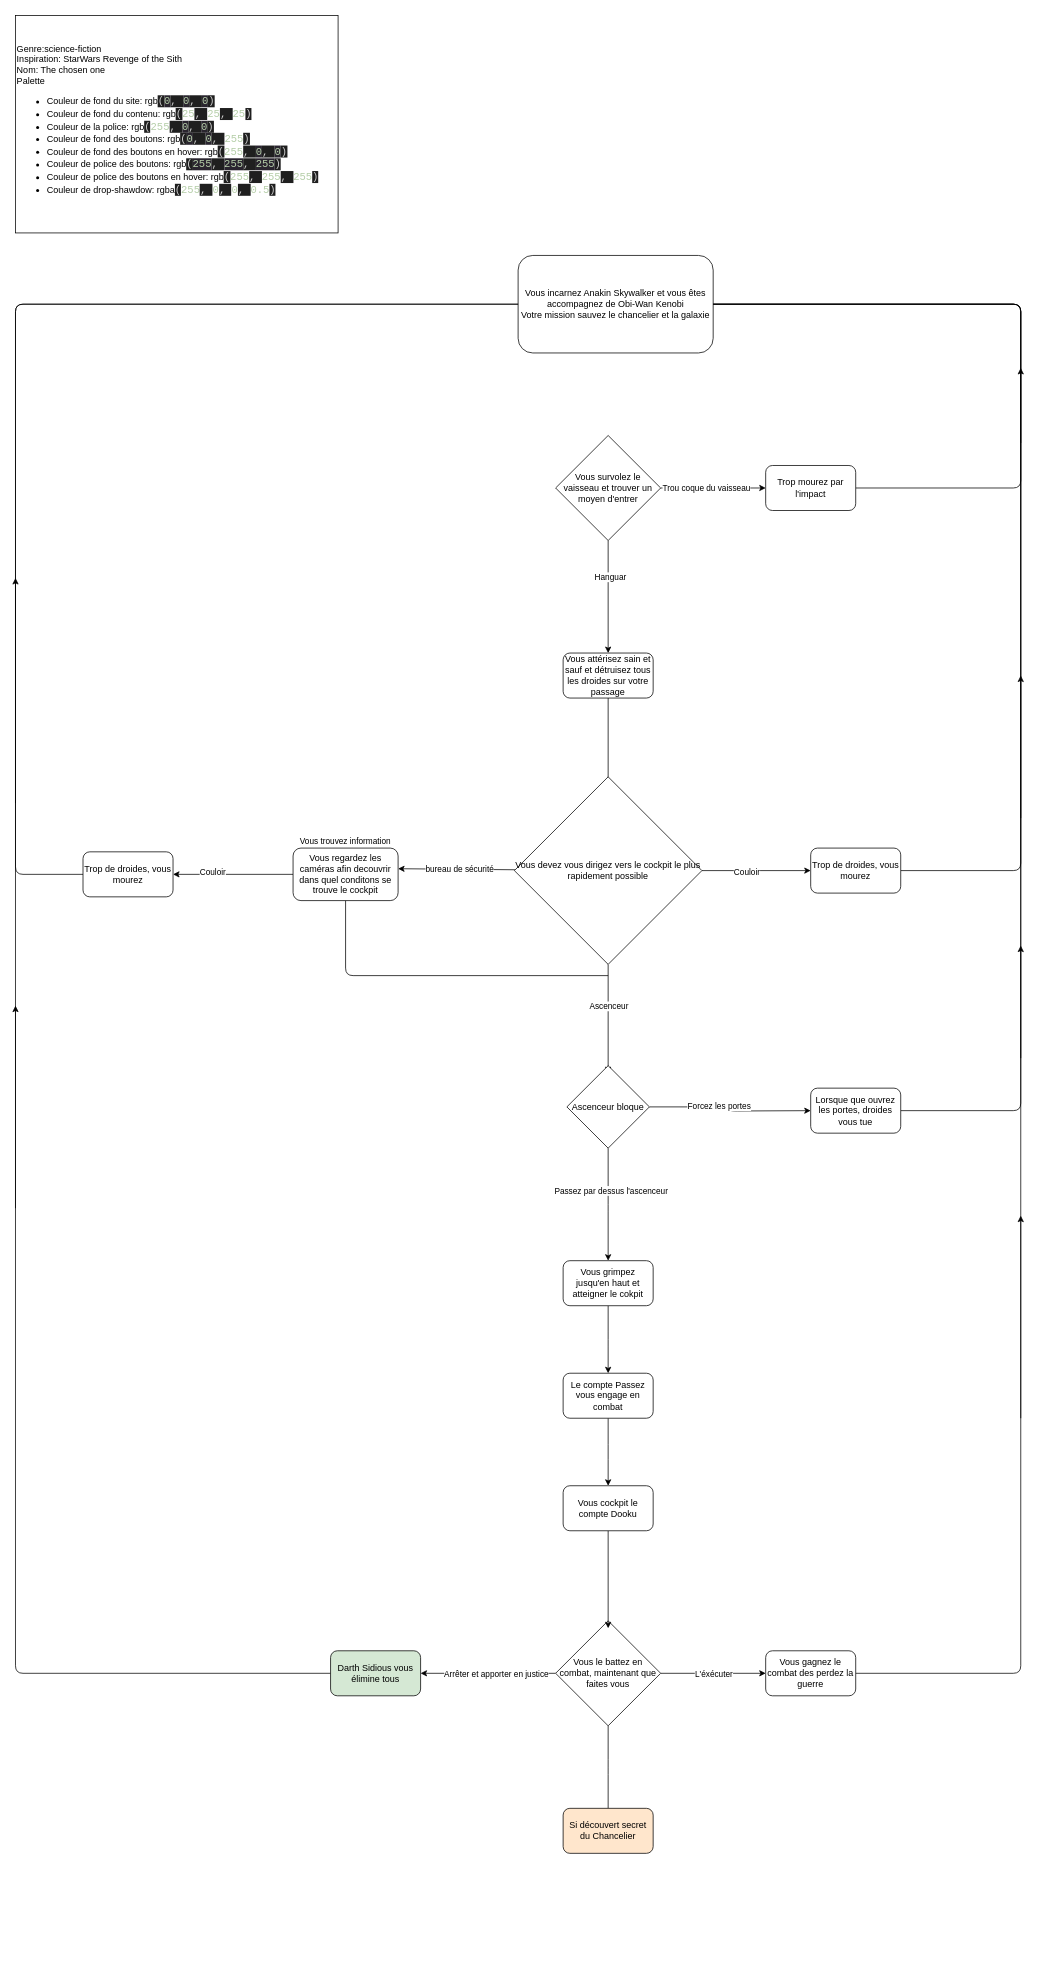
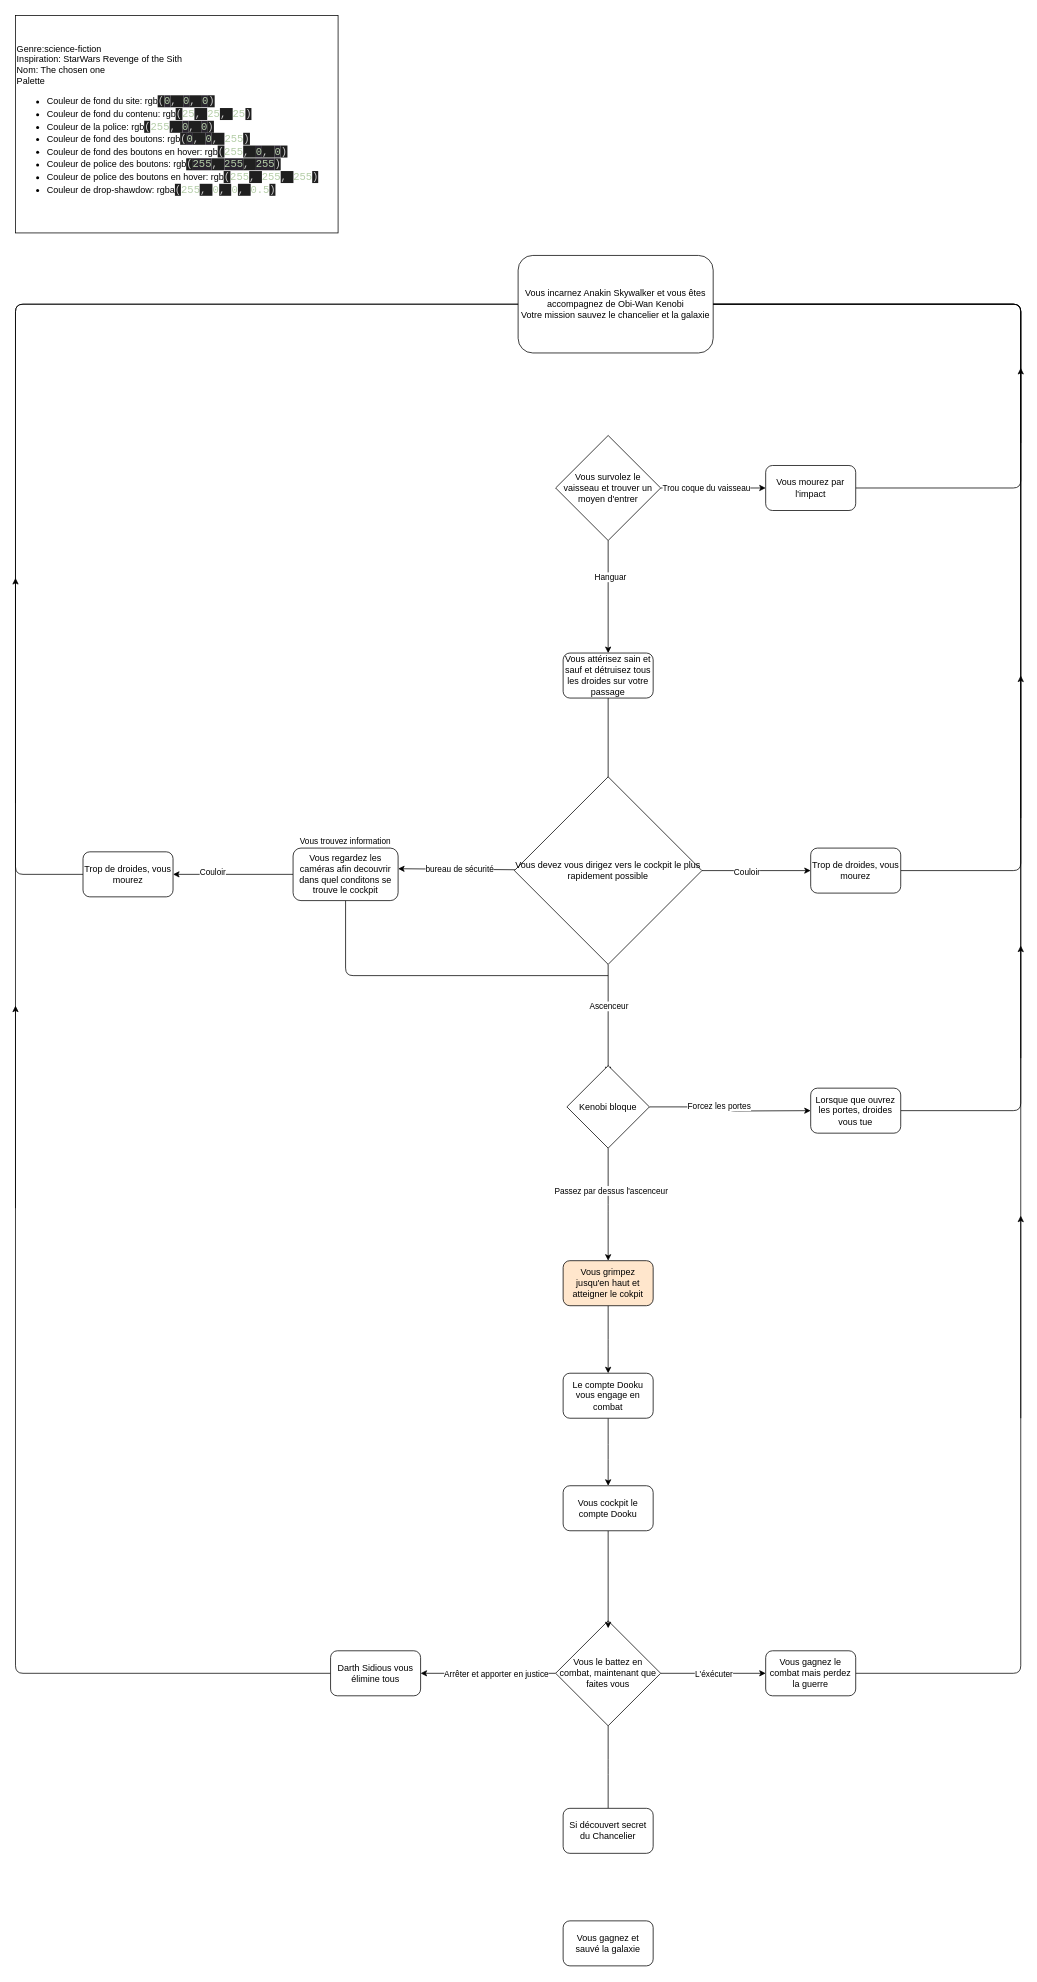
(810, 488) -> (810, 488)
(608, 1107) -> (608, 1107)
(608, 1283) -> (608, 1283)
(608, 1395) -> (608, 1395)
(375, 1673) -> (375, 1673)
(810, 1673) -> (810, 1673)
(608, 1830) -> (608, 1830)
none -> (608, 1943)
